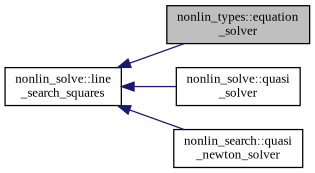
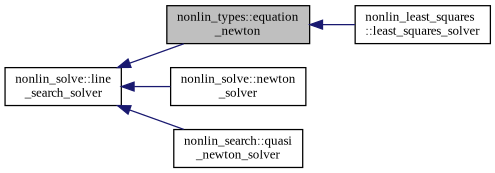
(238, 25) -> (238, 25)
none -> (423, 25)
(63, 87) -> (63, 87)
(238, 87) -> (238, 87)
